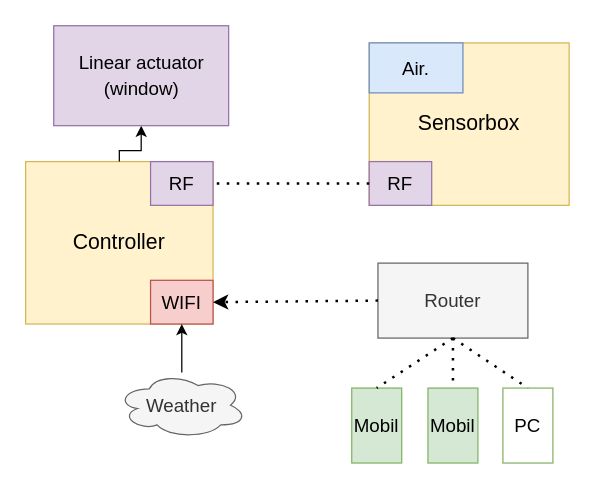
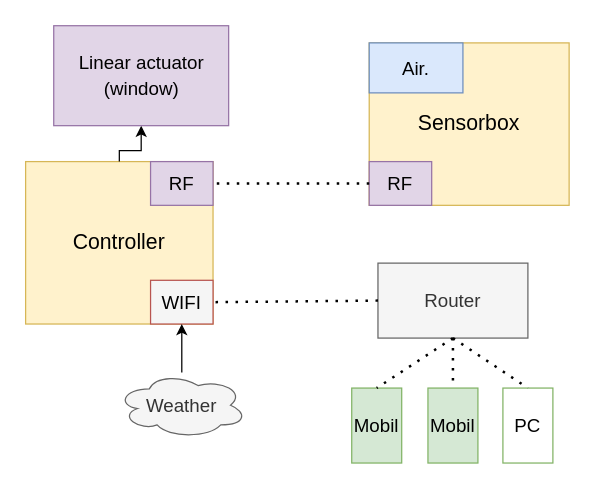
(182, 302) -> (182, 302)
(225, 302) -> (220, 302)
